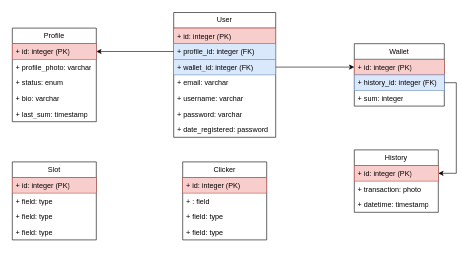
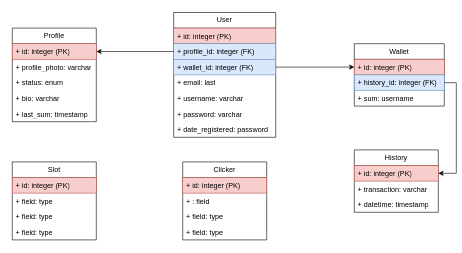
(205, 83) -> (198, 83)
(382, 99) -> (385, 99)
(394, 189) -> (397, 194)
